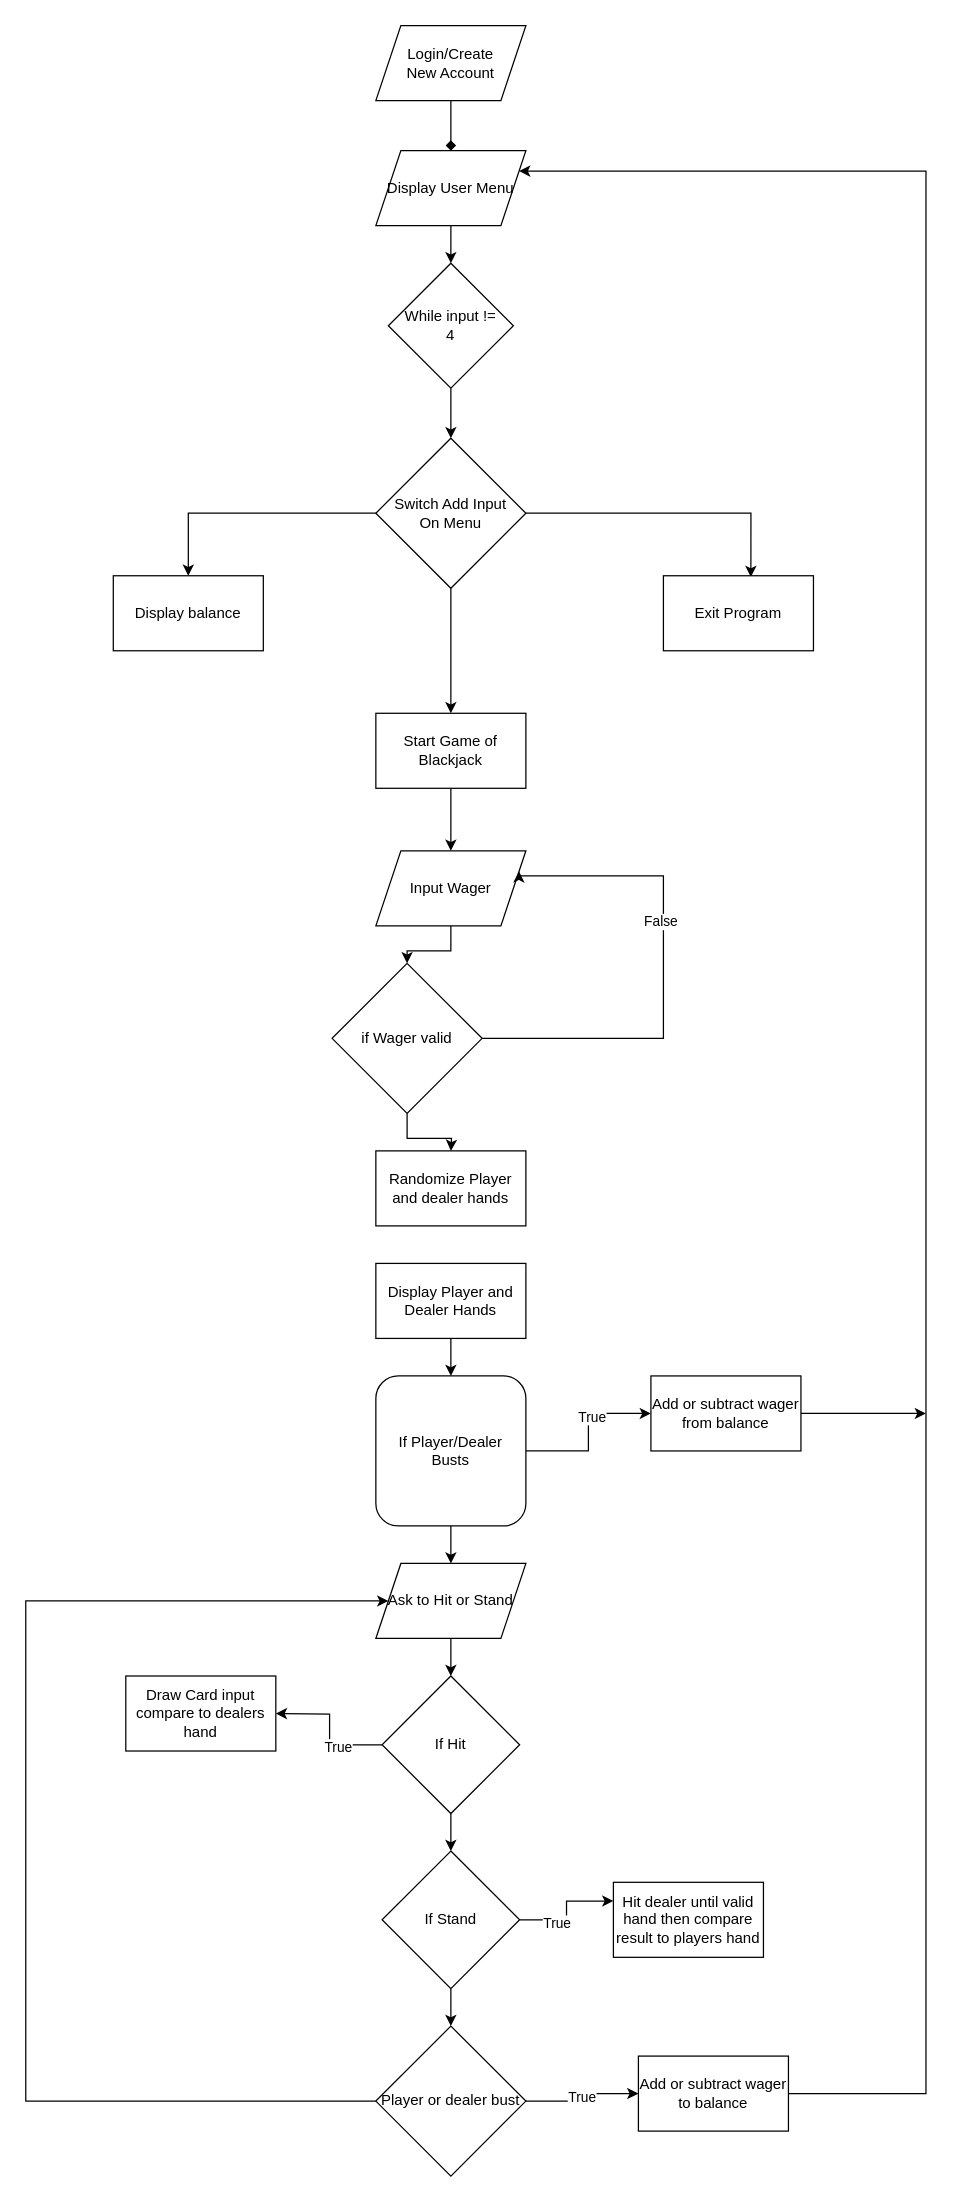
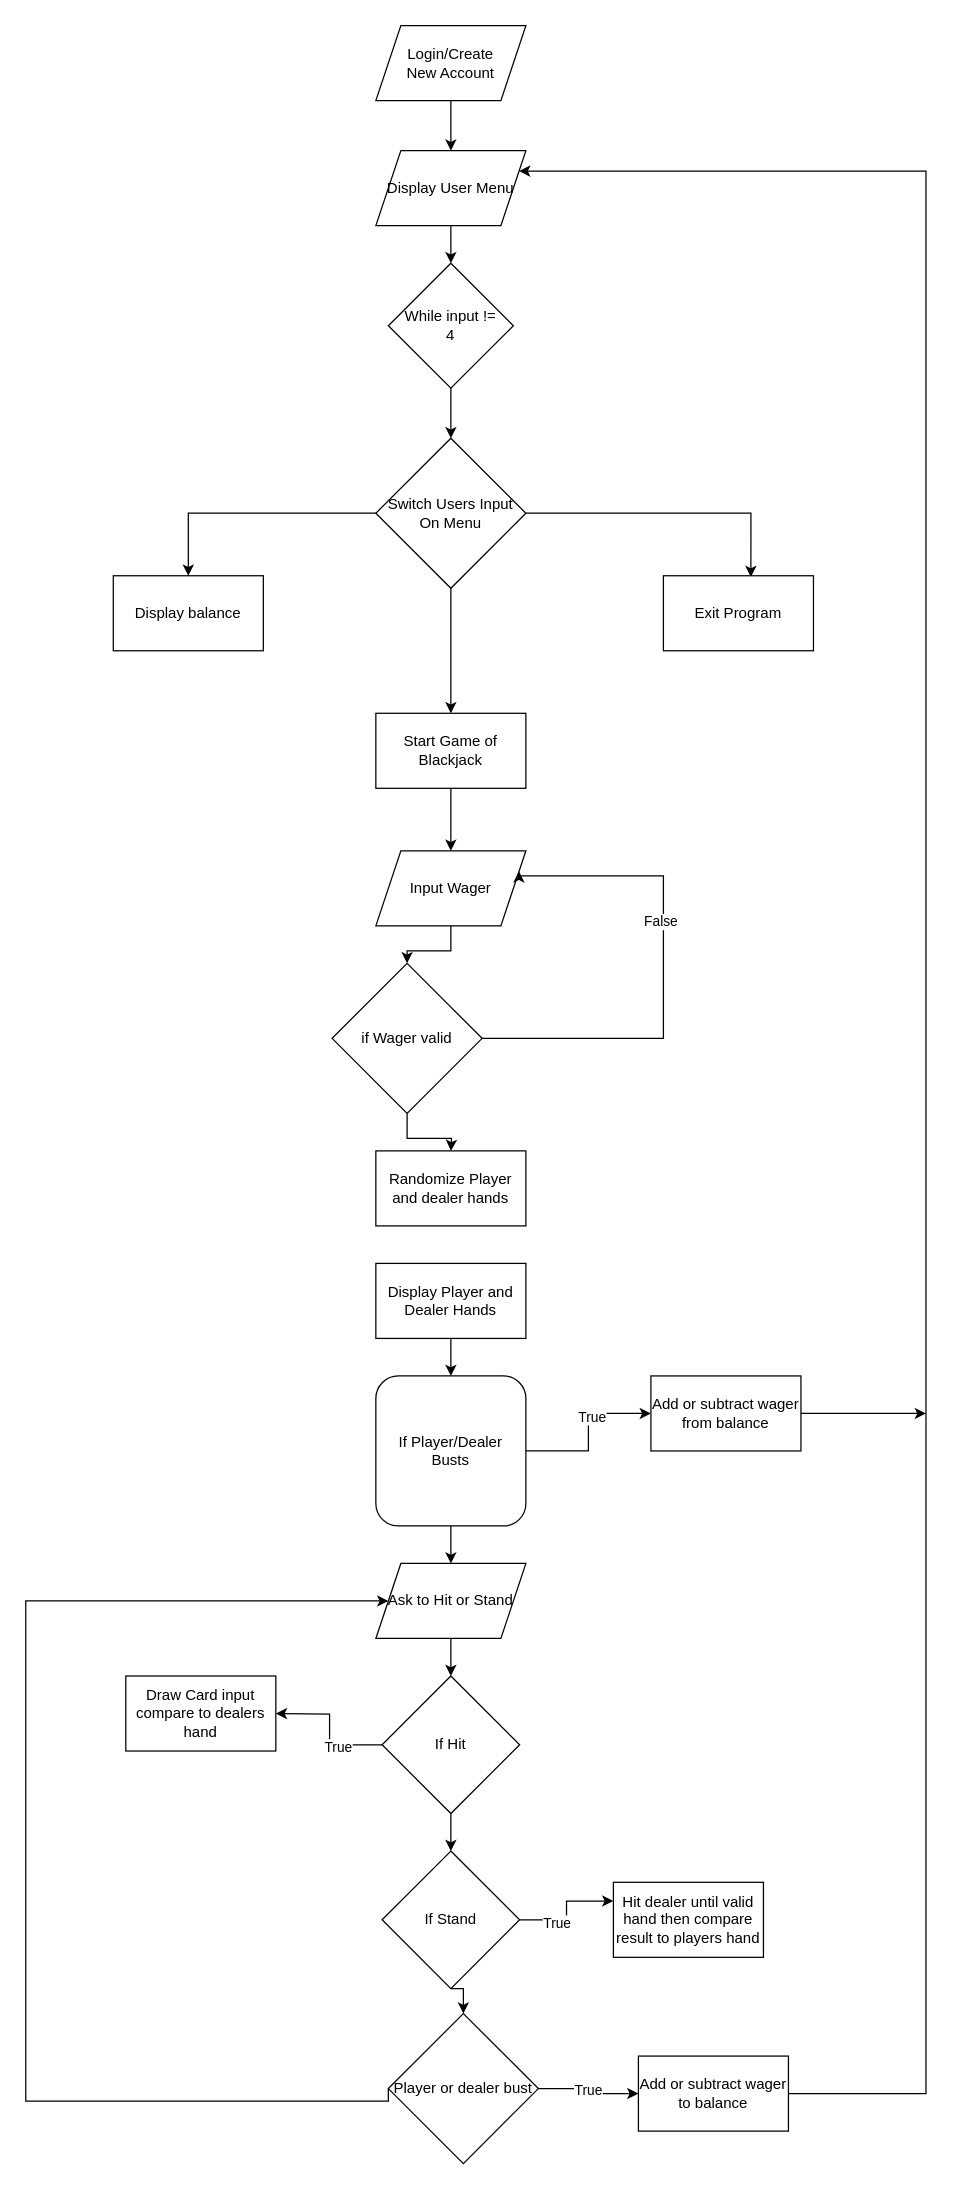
(451, 140) -> (451, 141)
(451, 513) -> (451, 513)
(451, 2101) -> (463, 2088)
